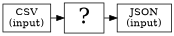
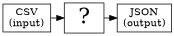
(144, 18) -> (144, 18)
